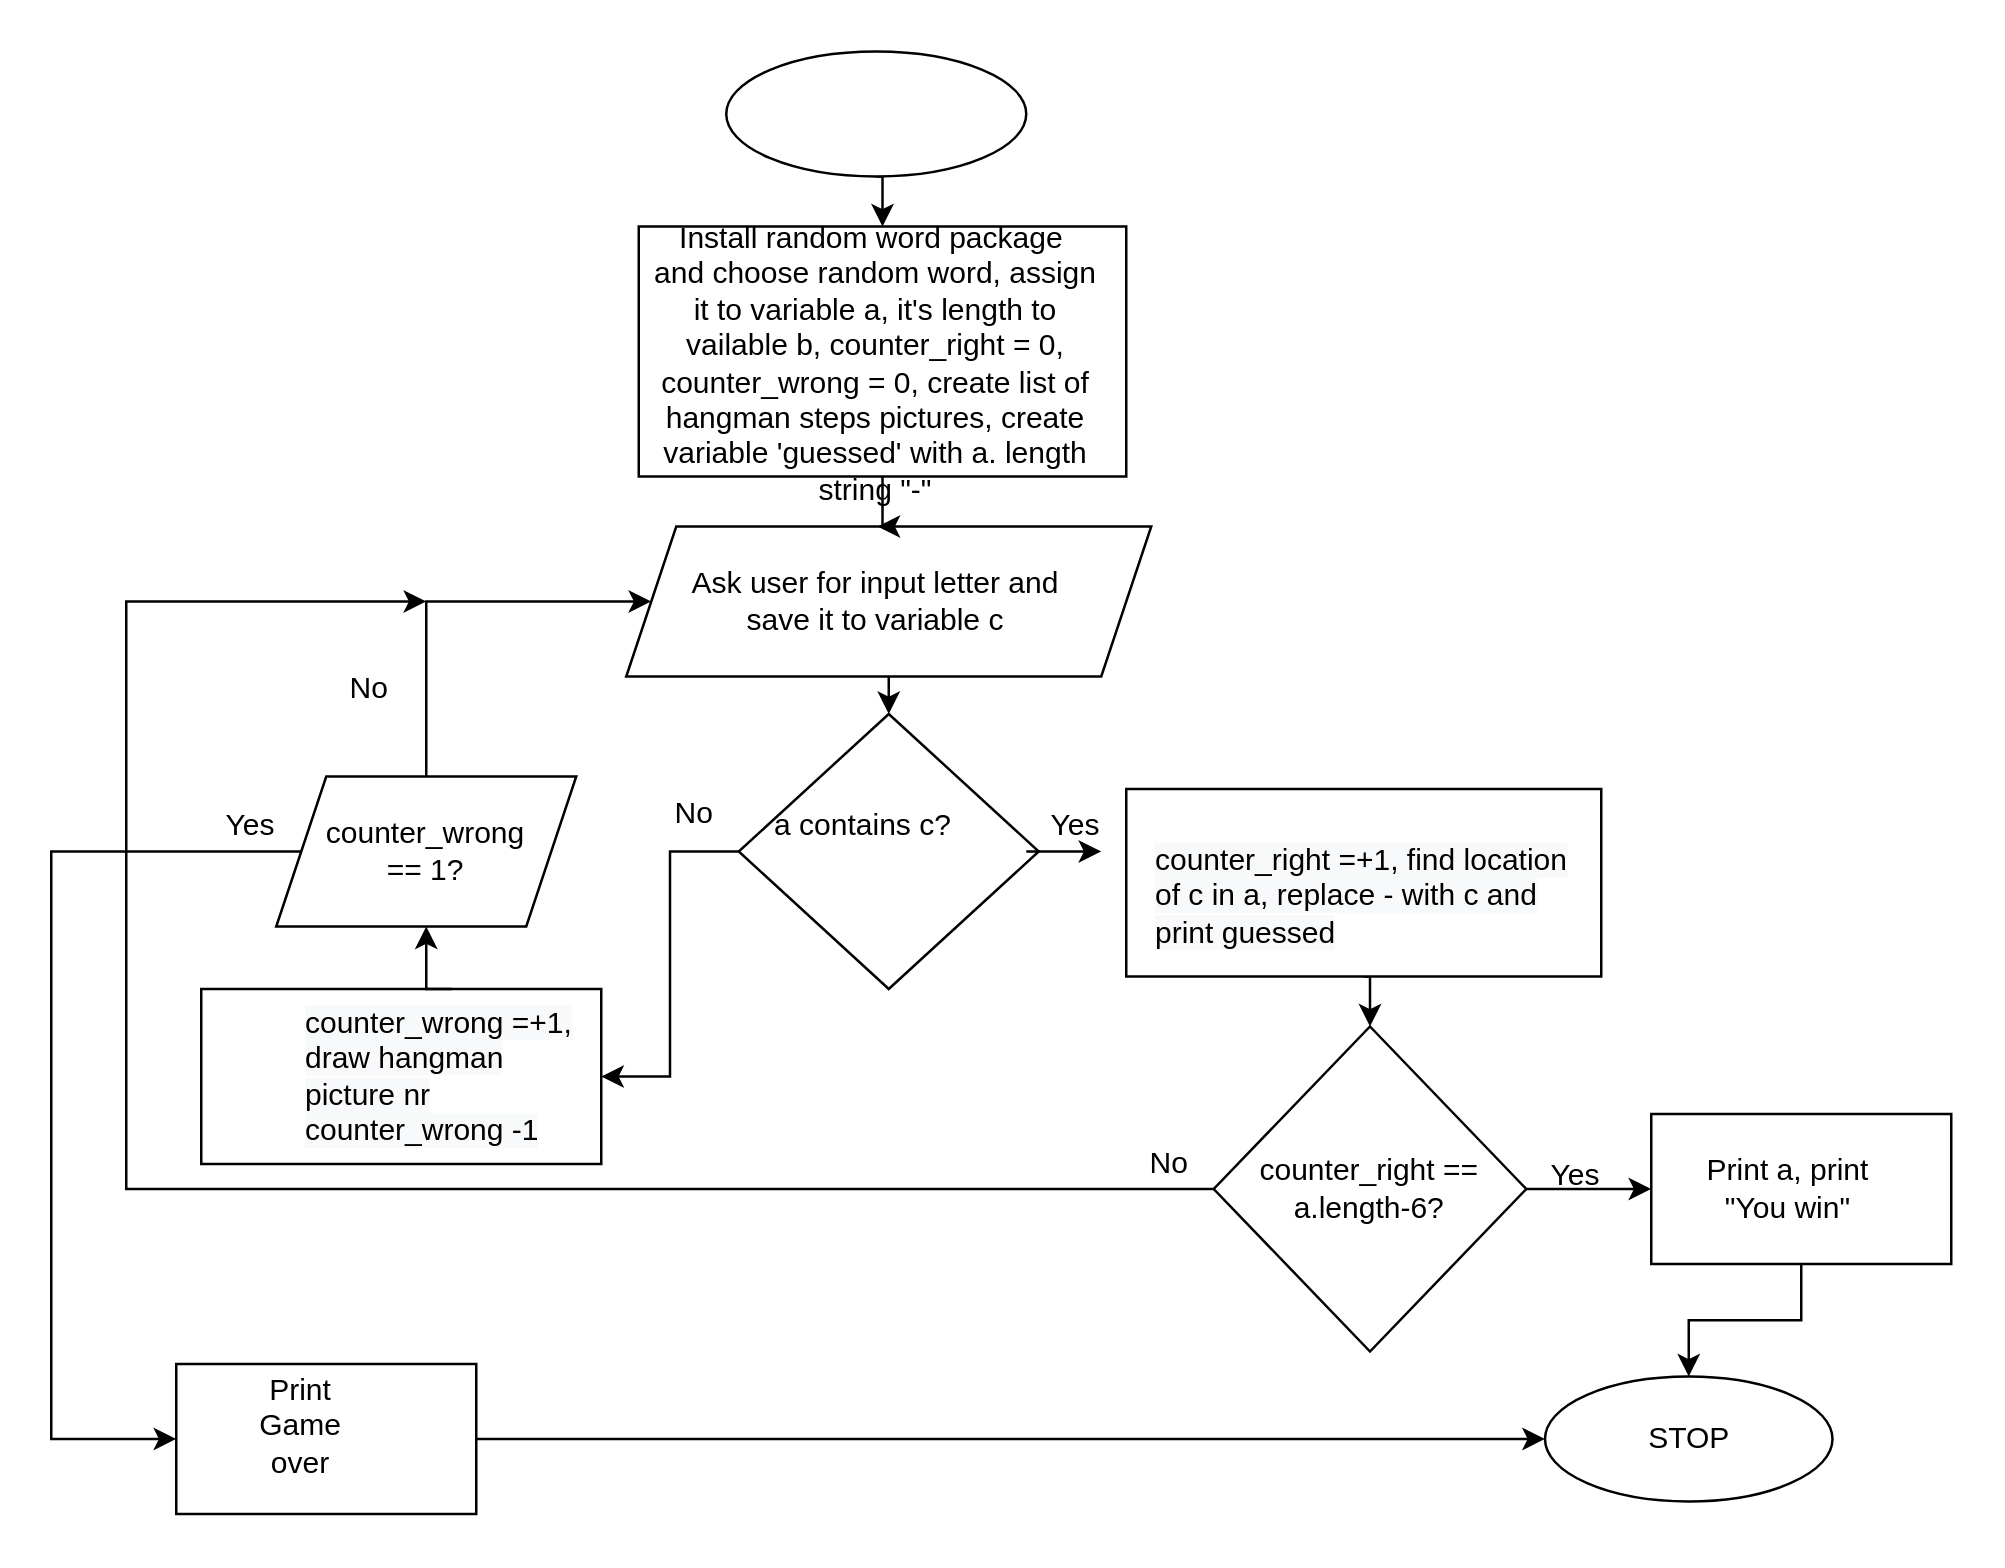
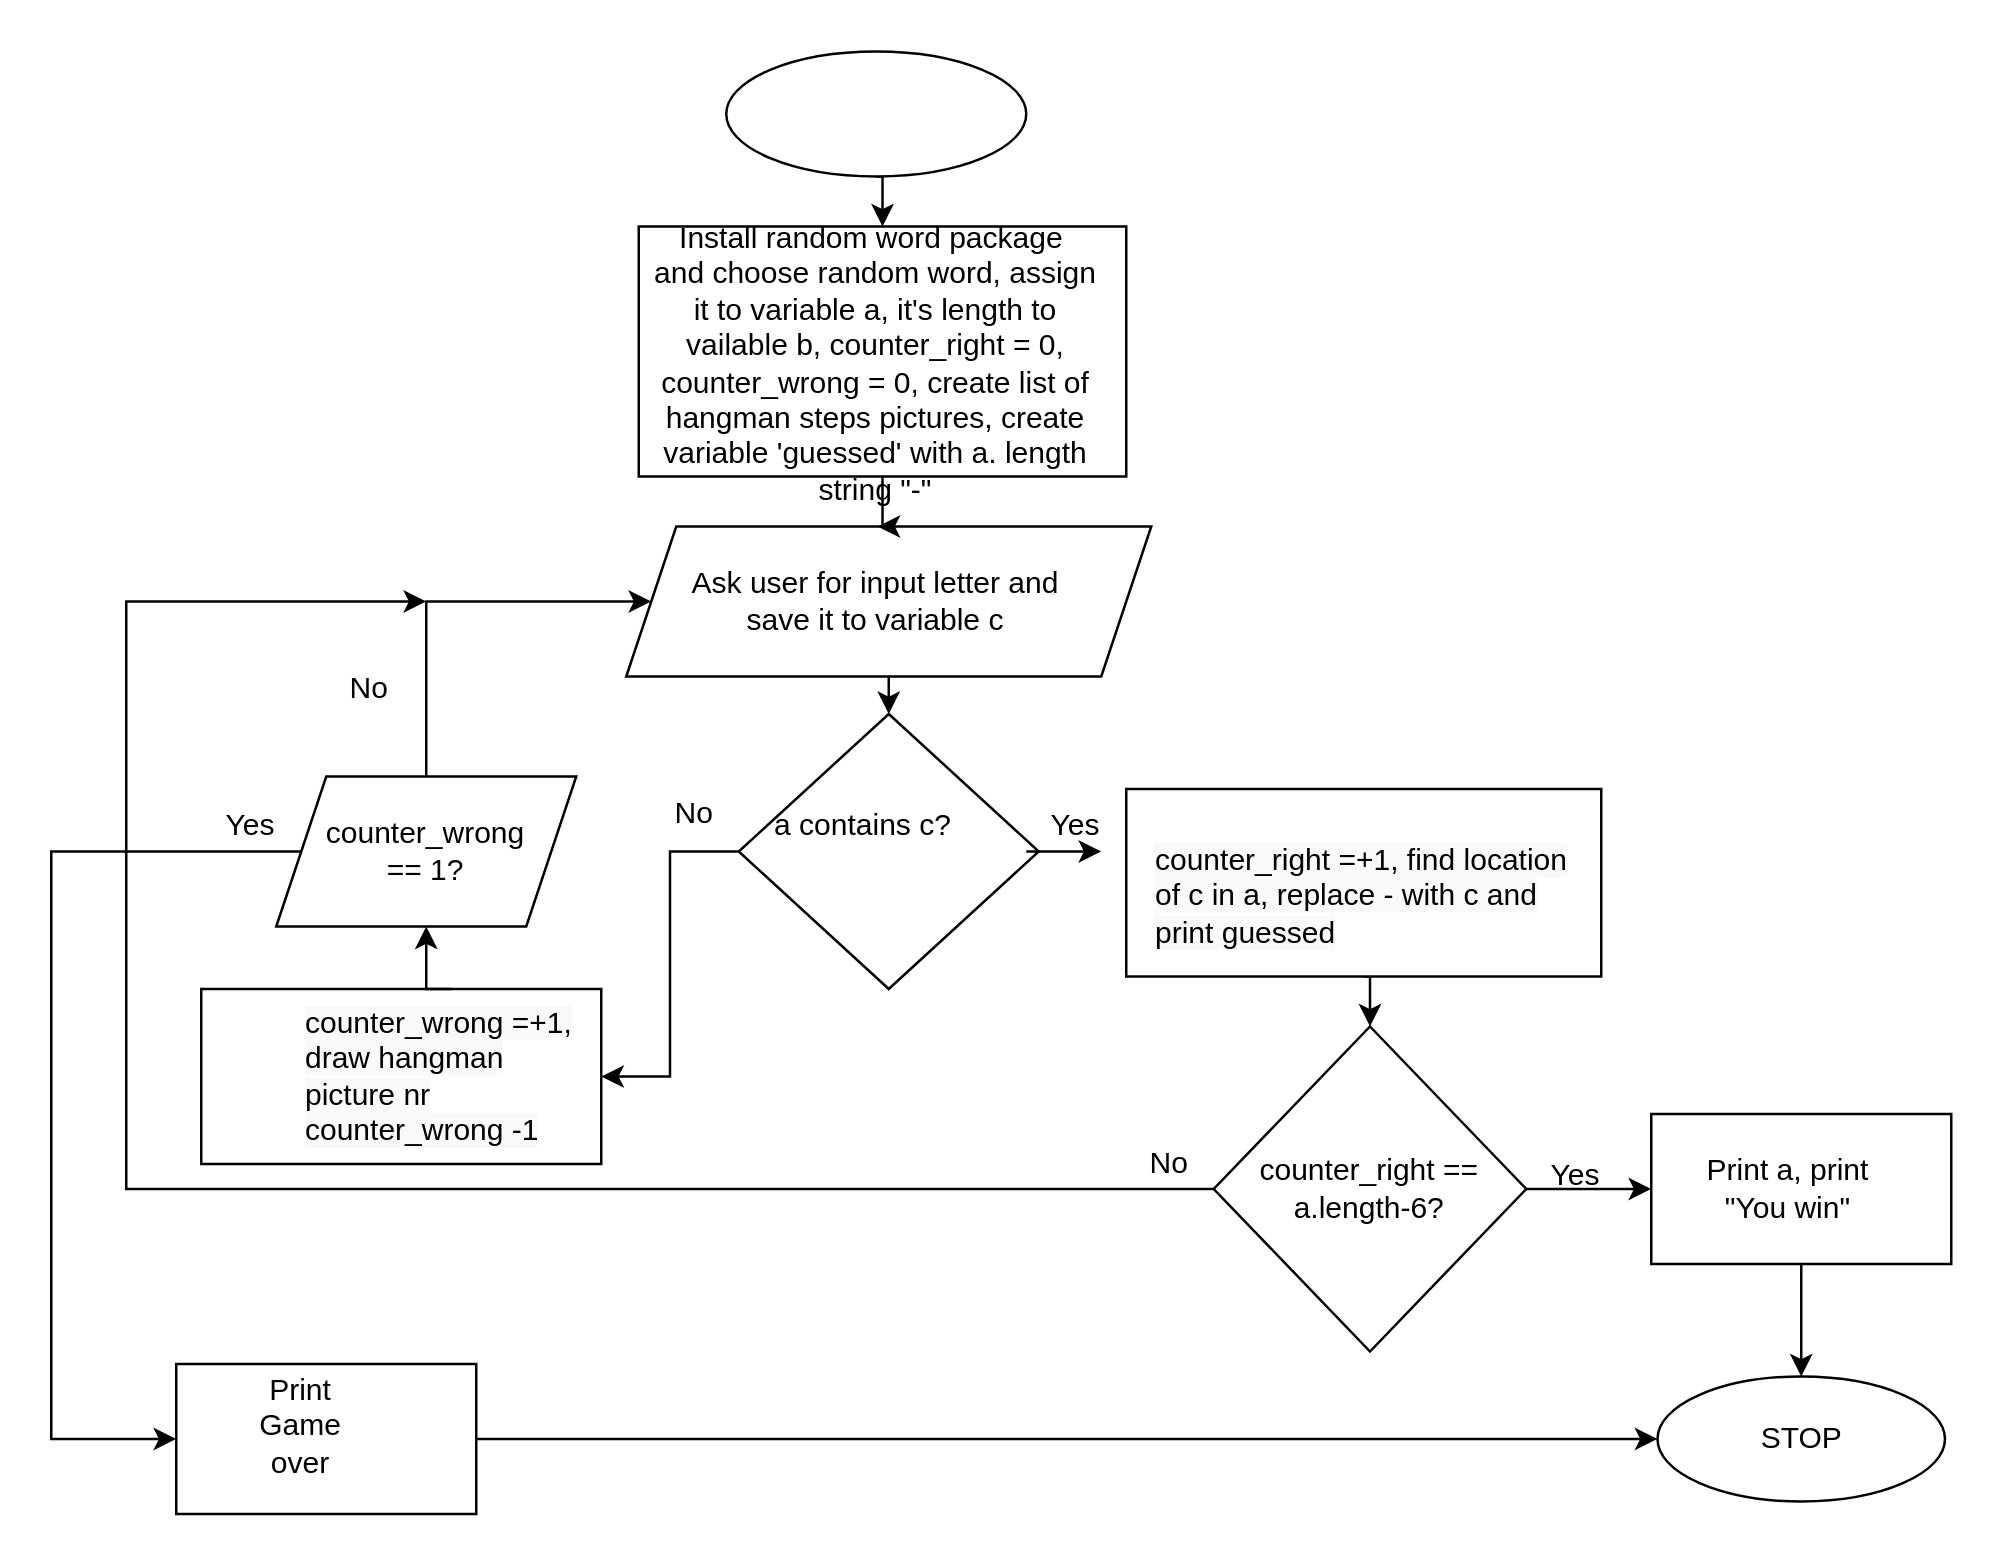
(1689, 1439) -> (1801, 1439)
